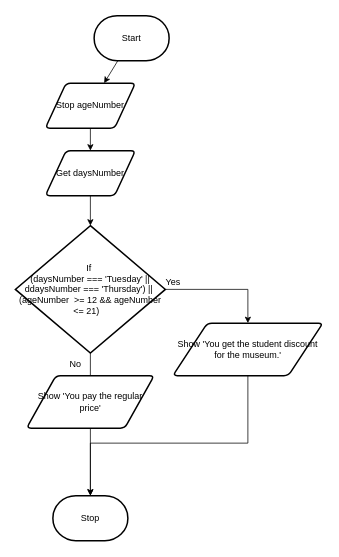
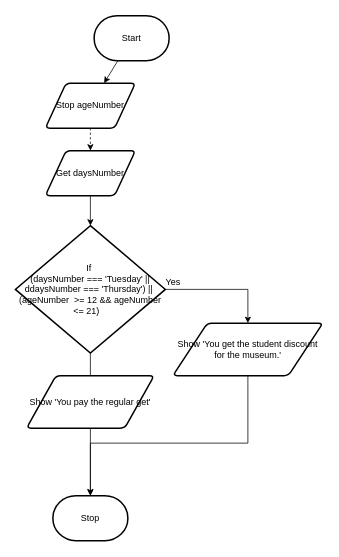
(90, 136) -> (90, 136)
(75, 364) -> none
(90, 402) -> (90, 402)
